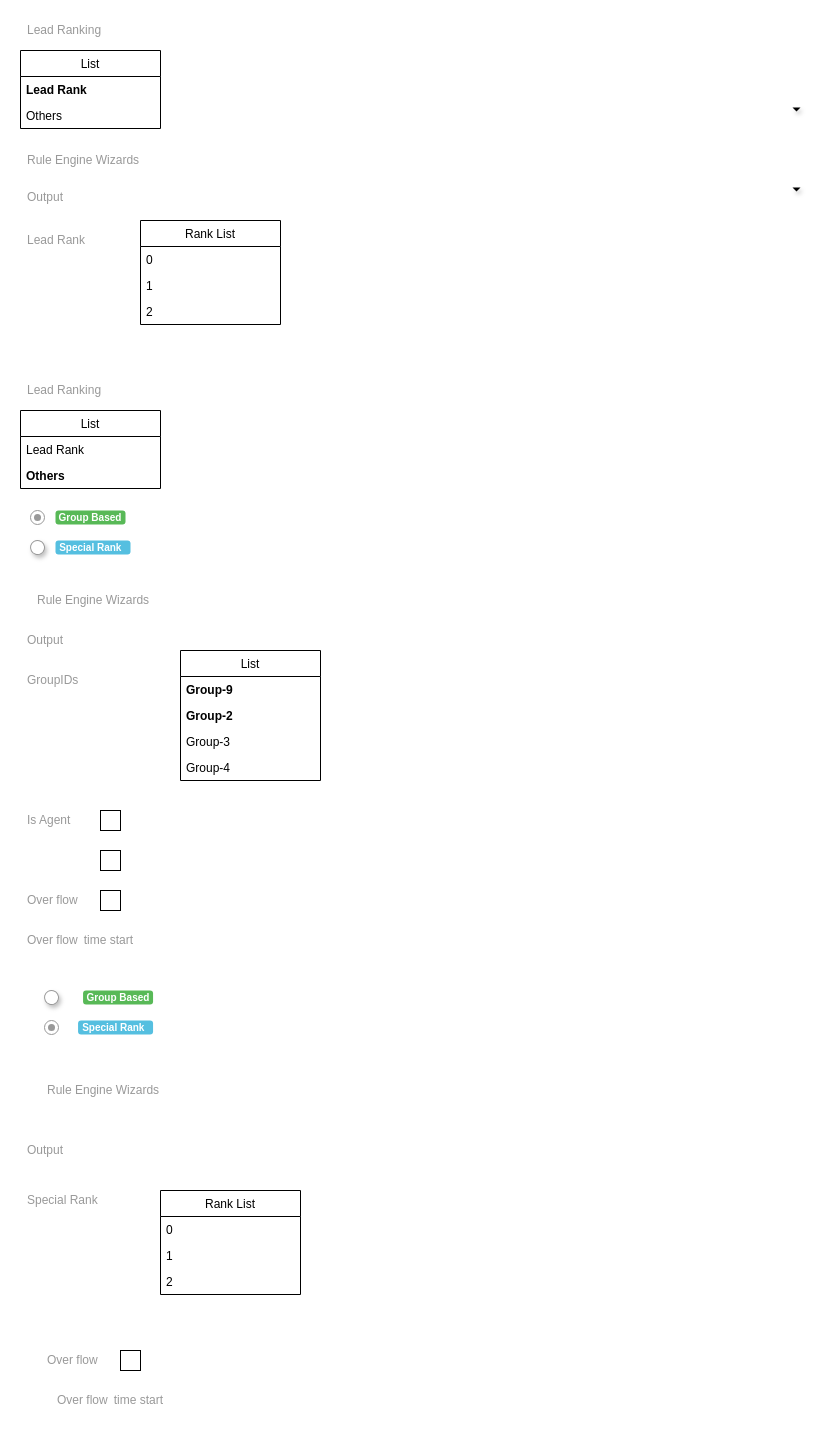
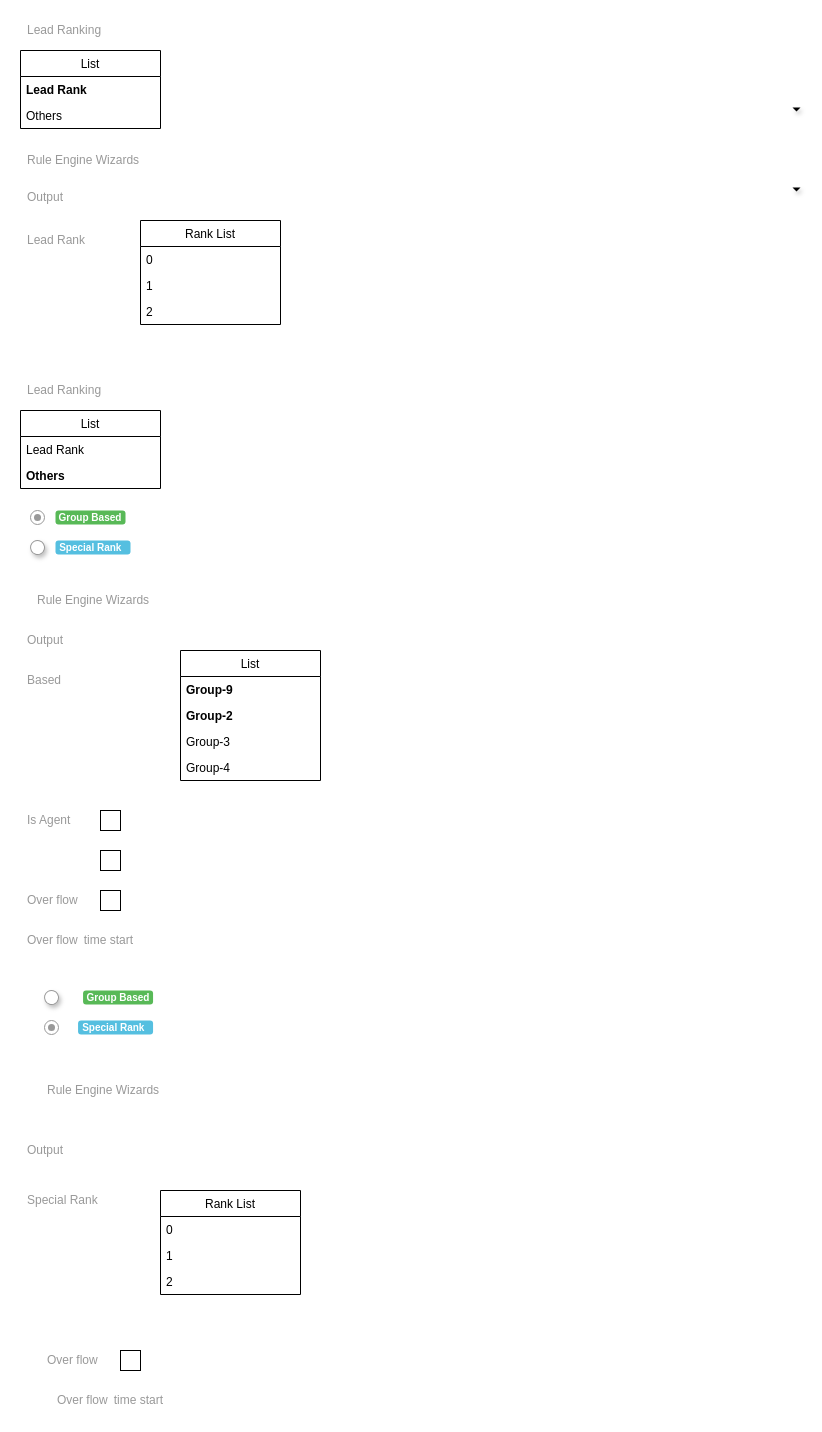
(54, 681) -> (44, 681)
